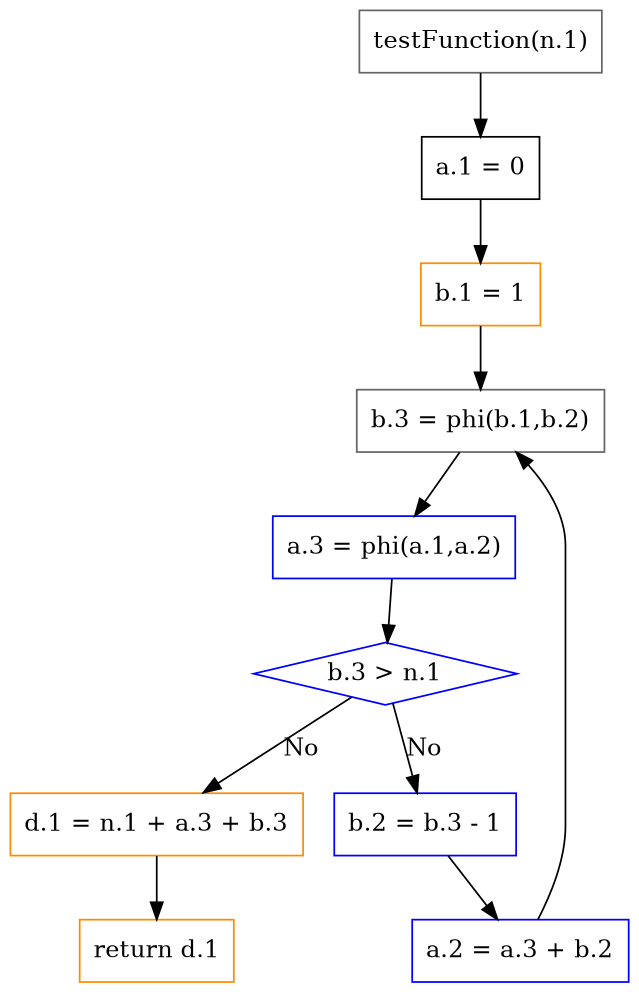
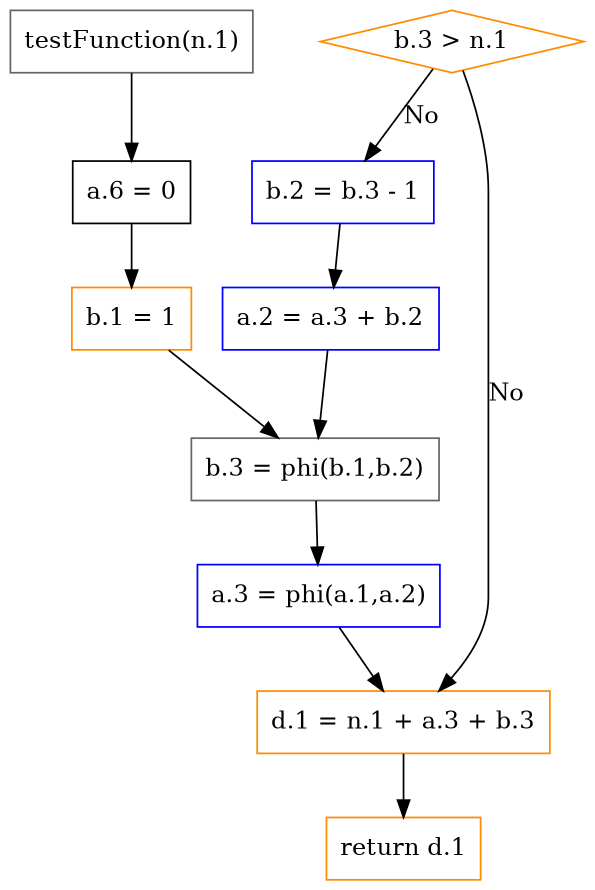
(481, 168) -> (132, 192)
(390, 602) -> (356, 652)
(385, 674) -> (452, 42)
